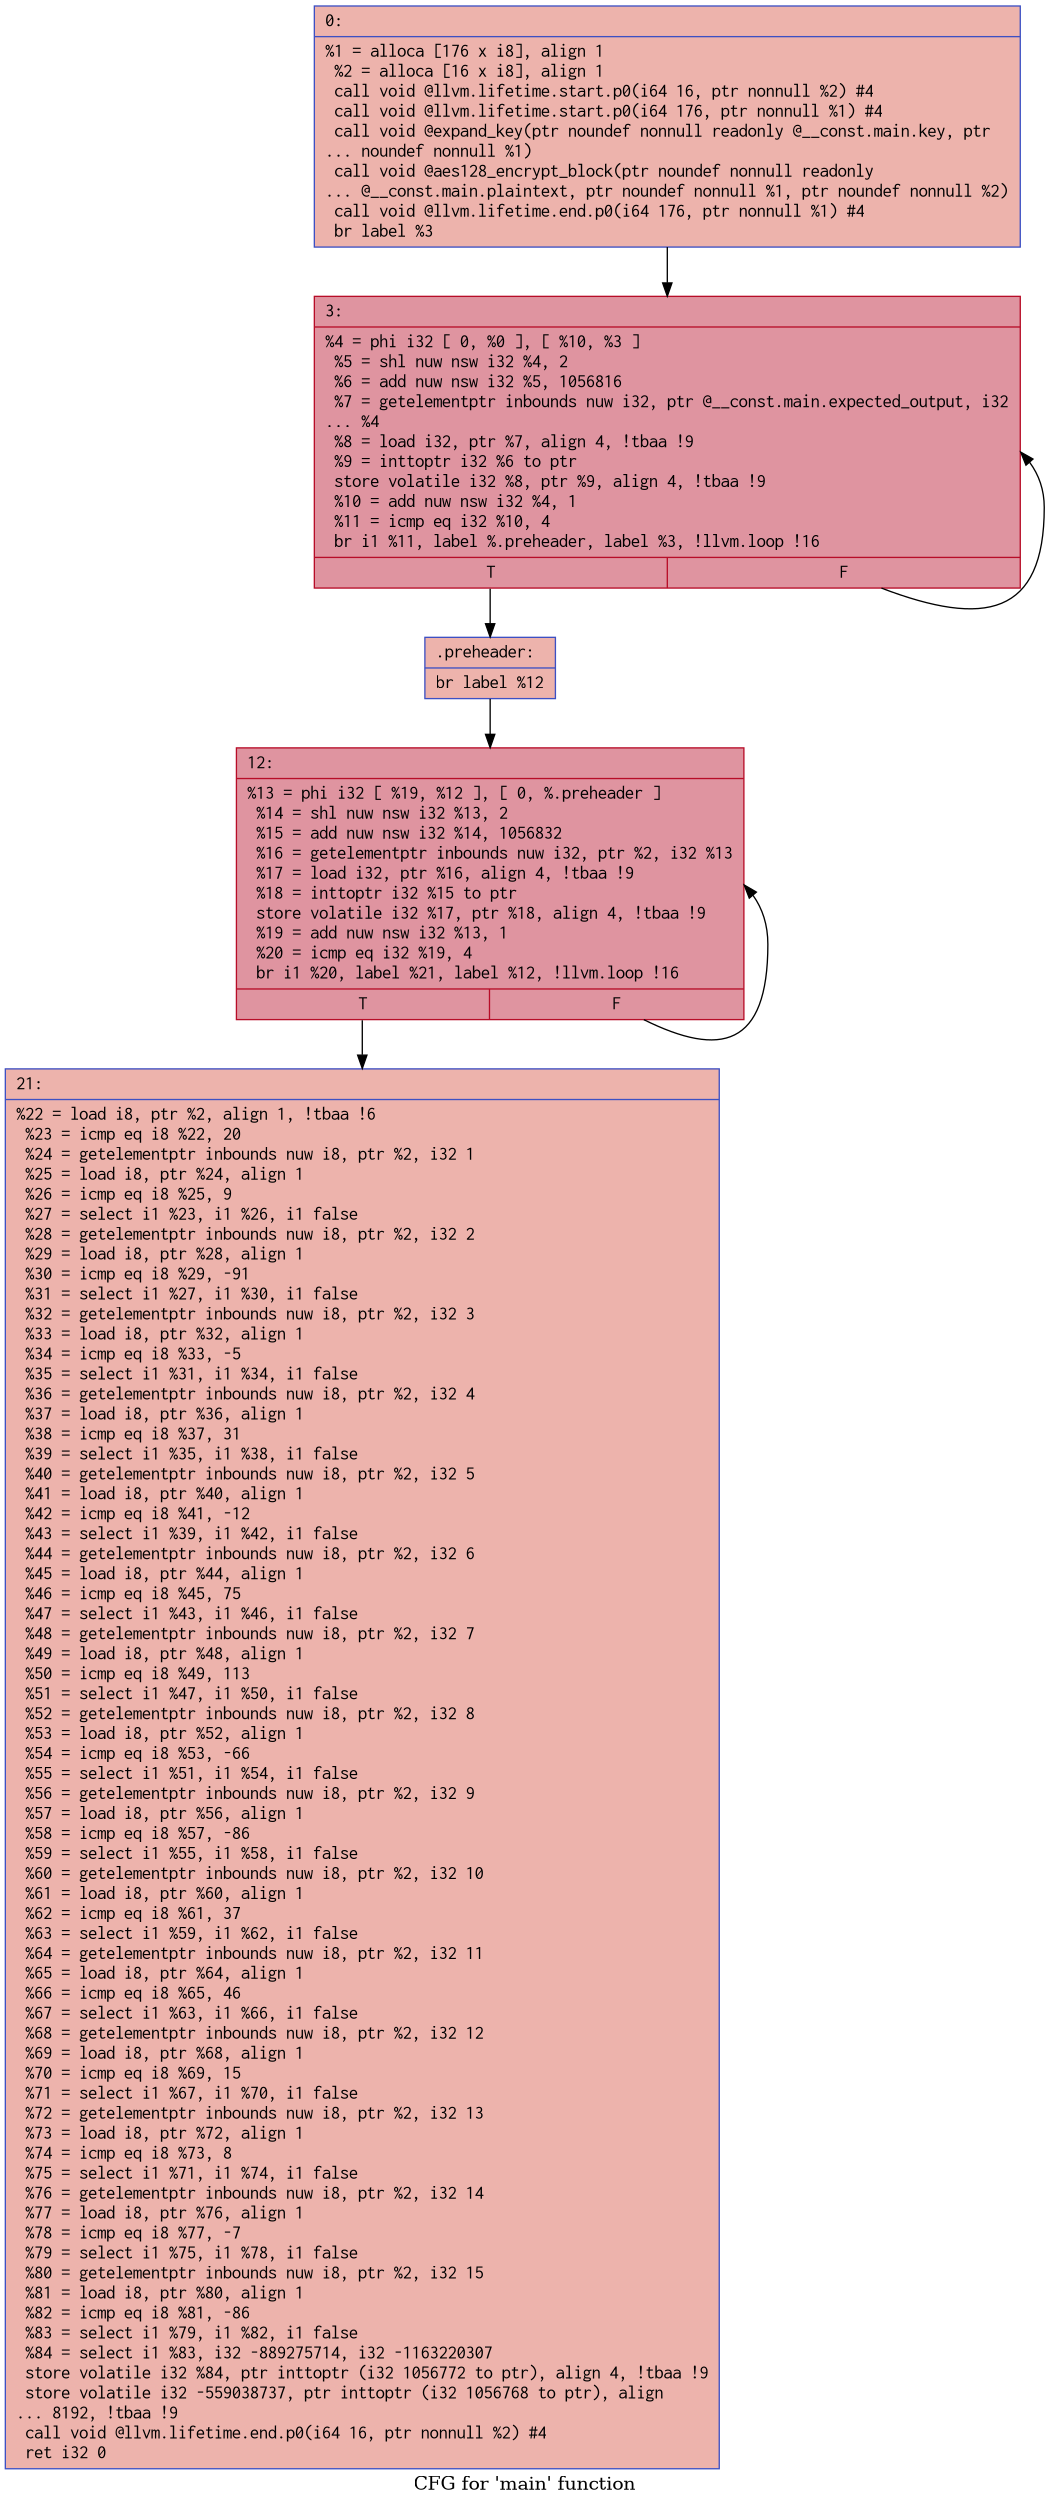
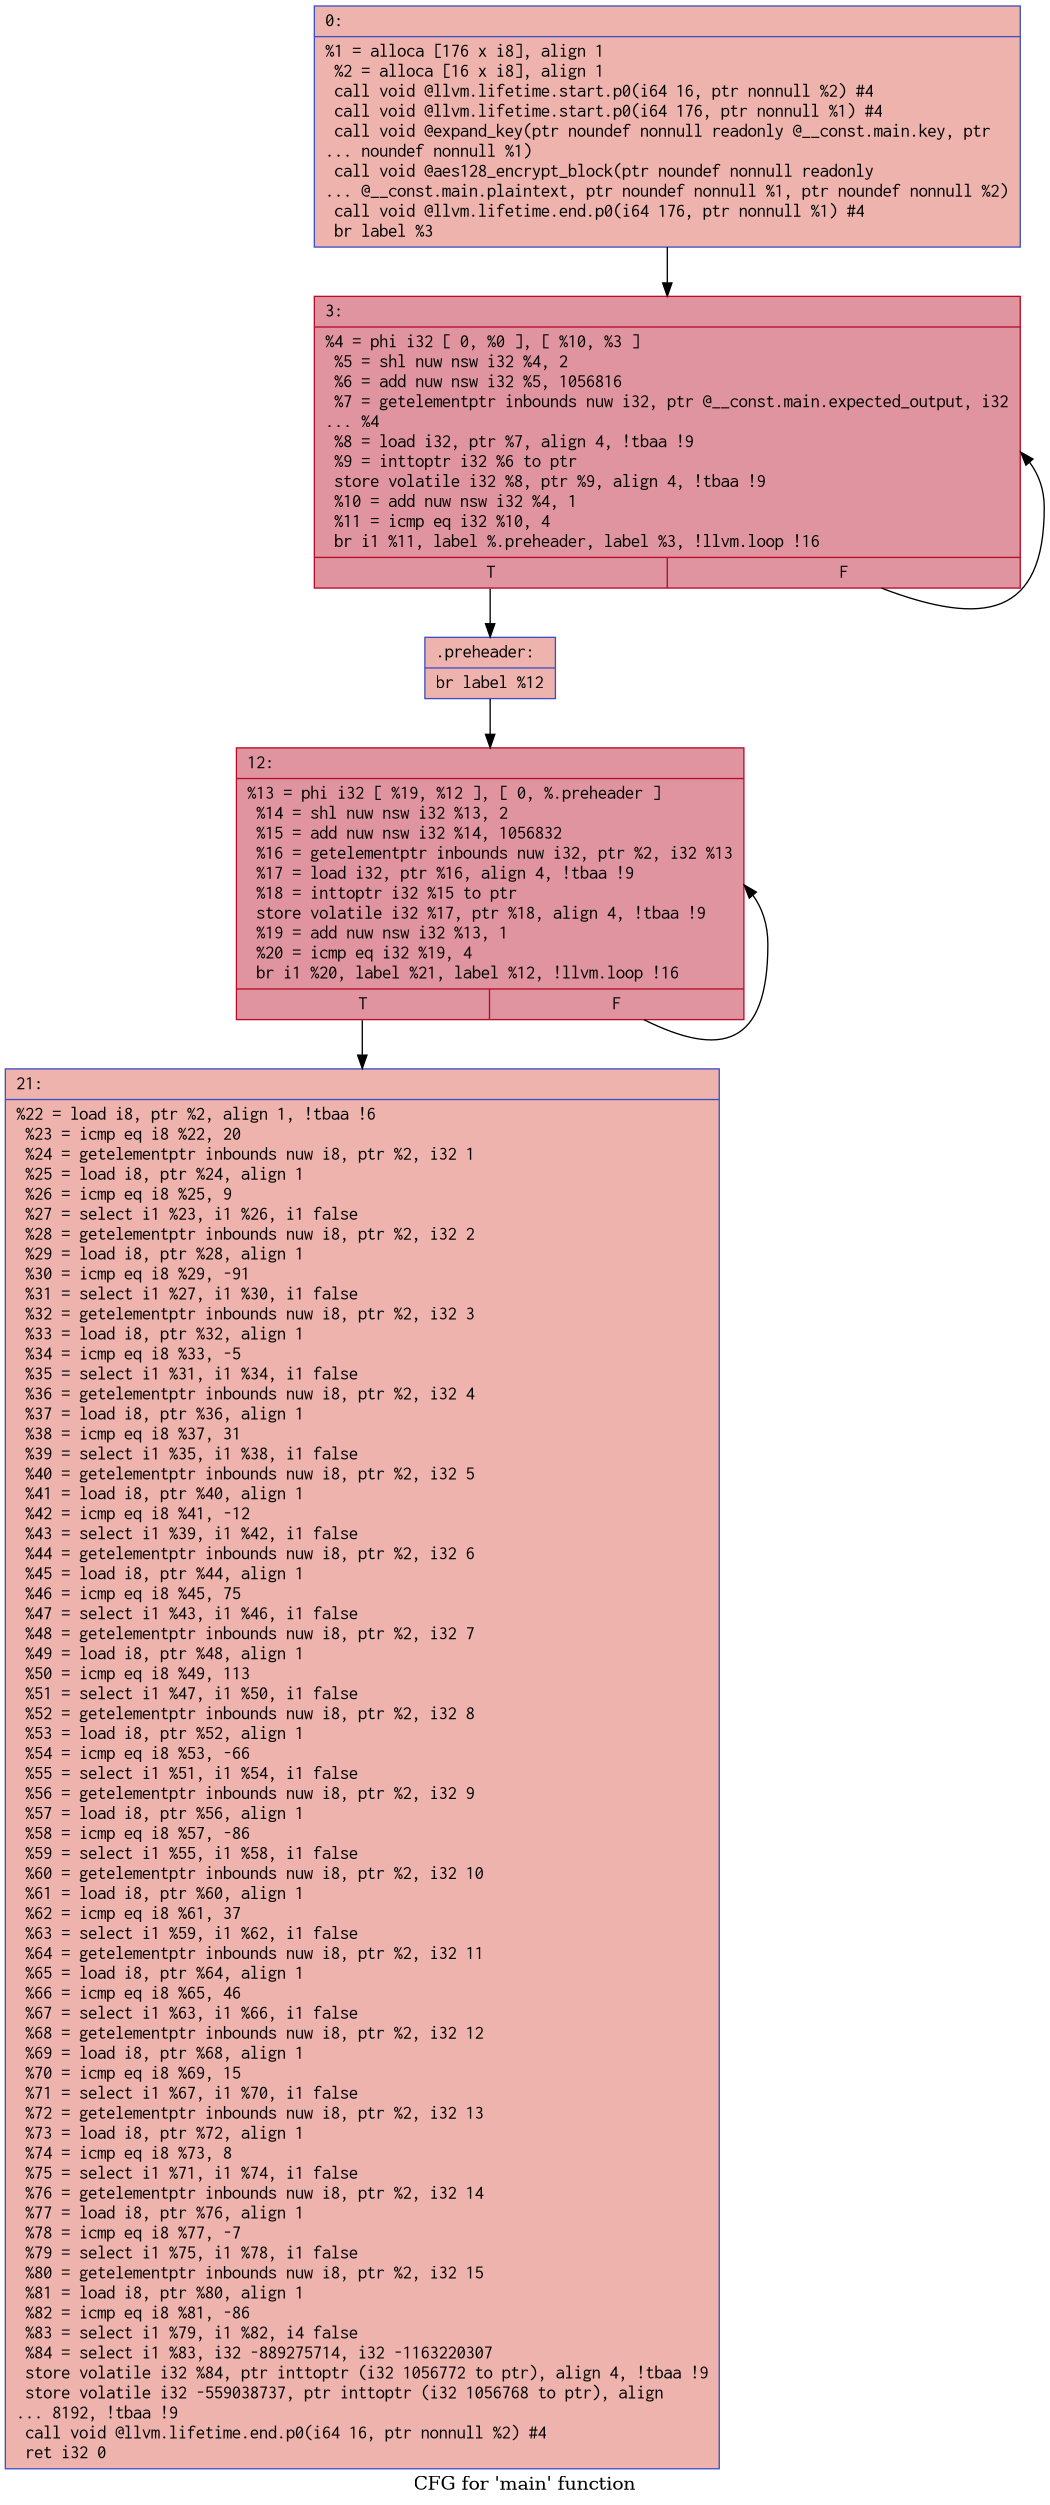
(187, 2333) -> (187, 2333)
